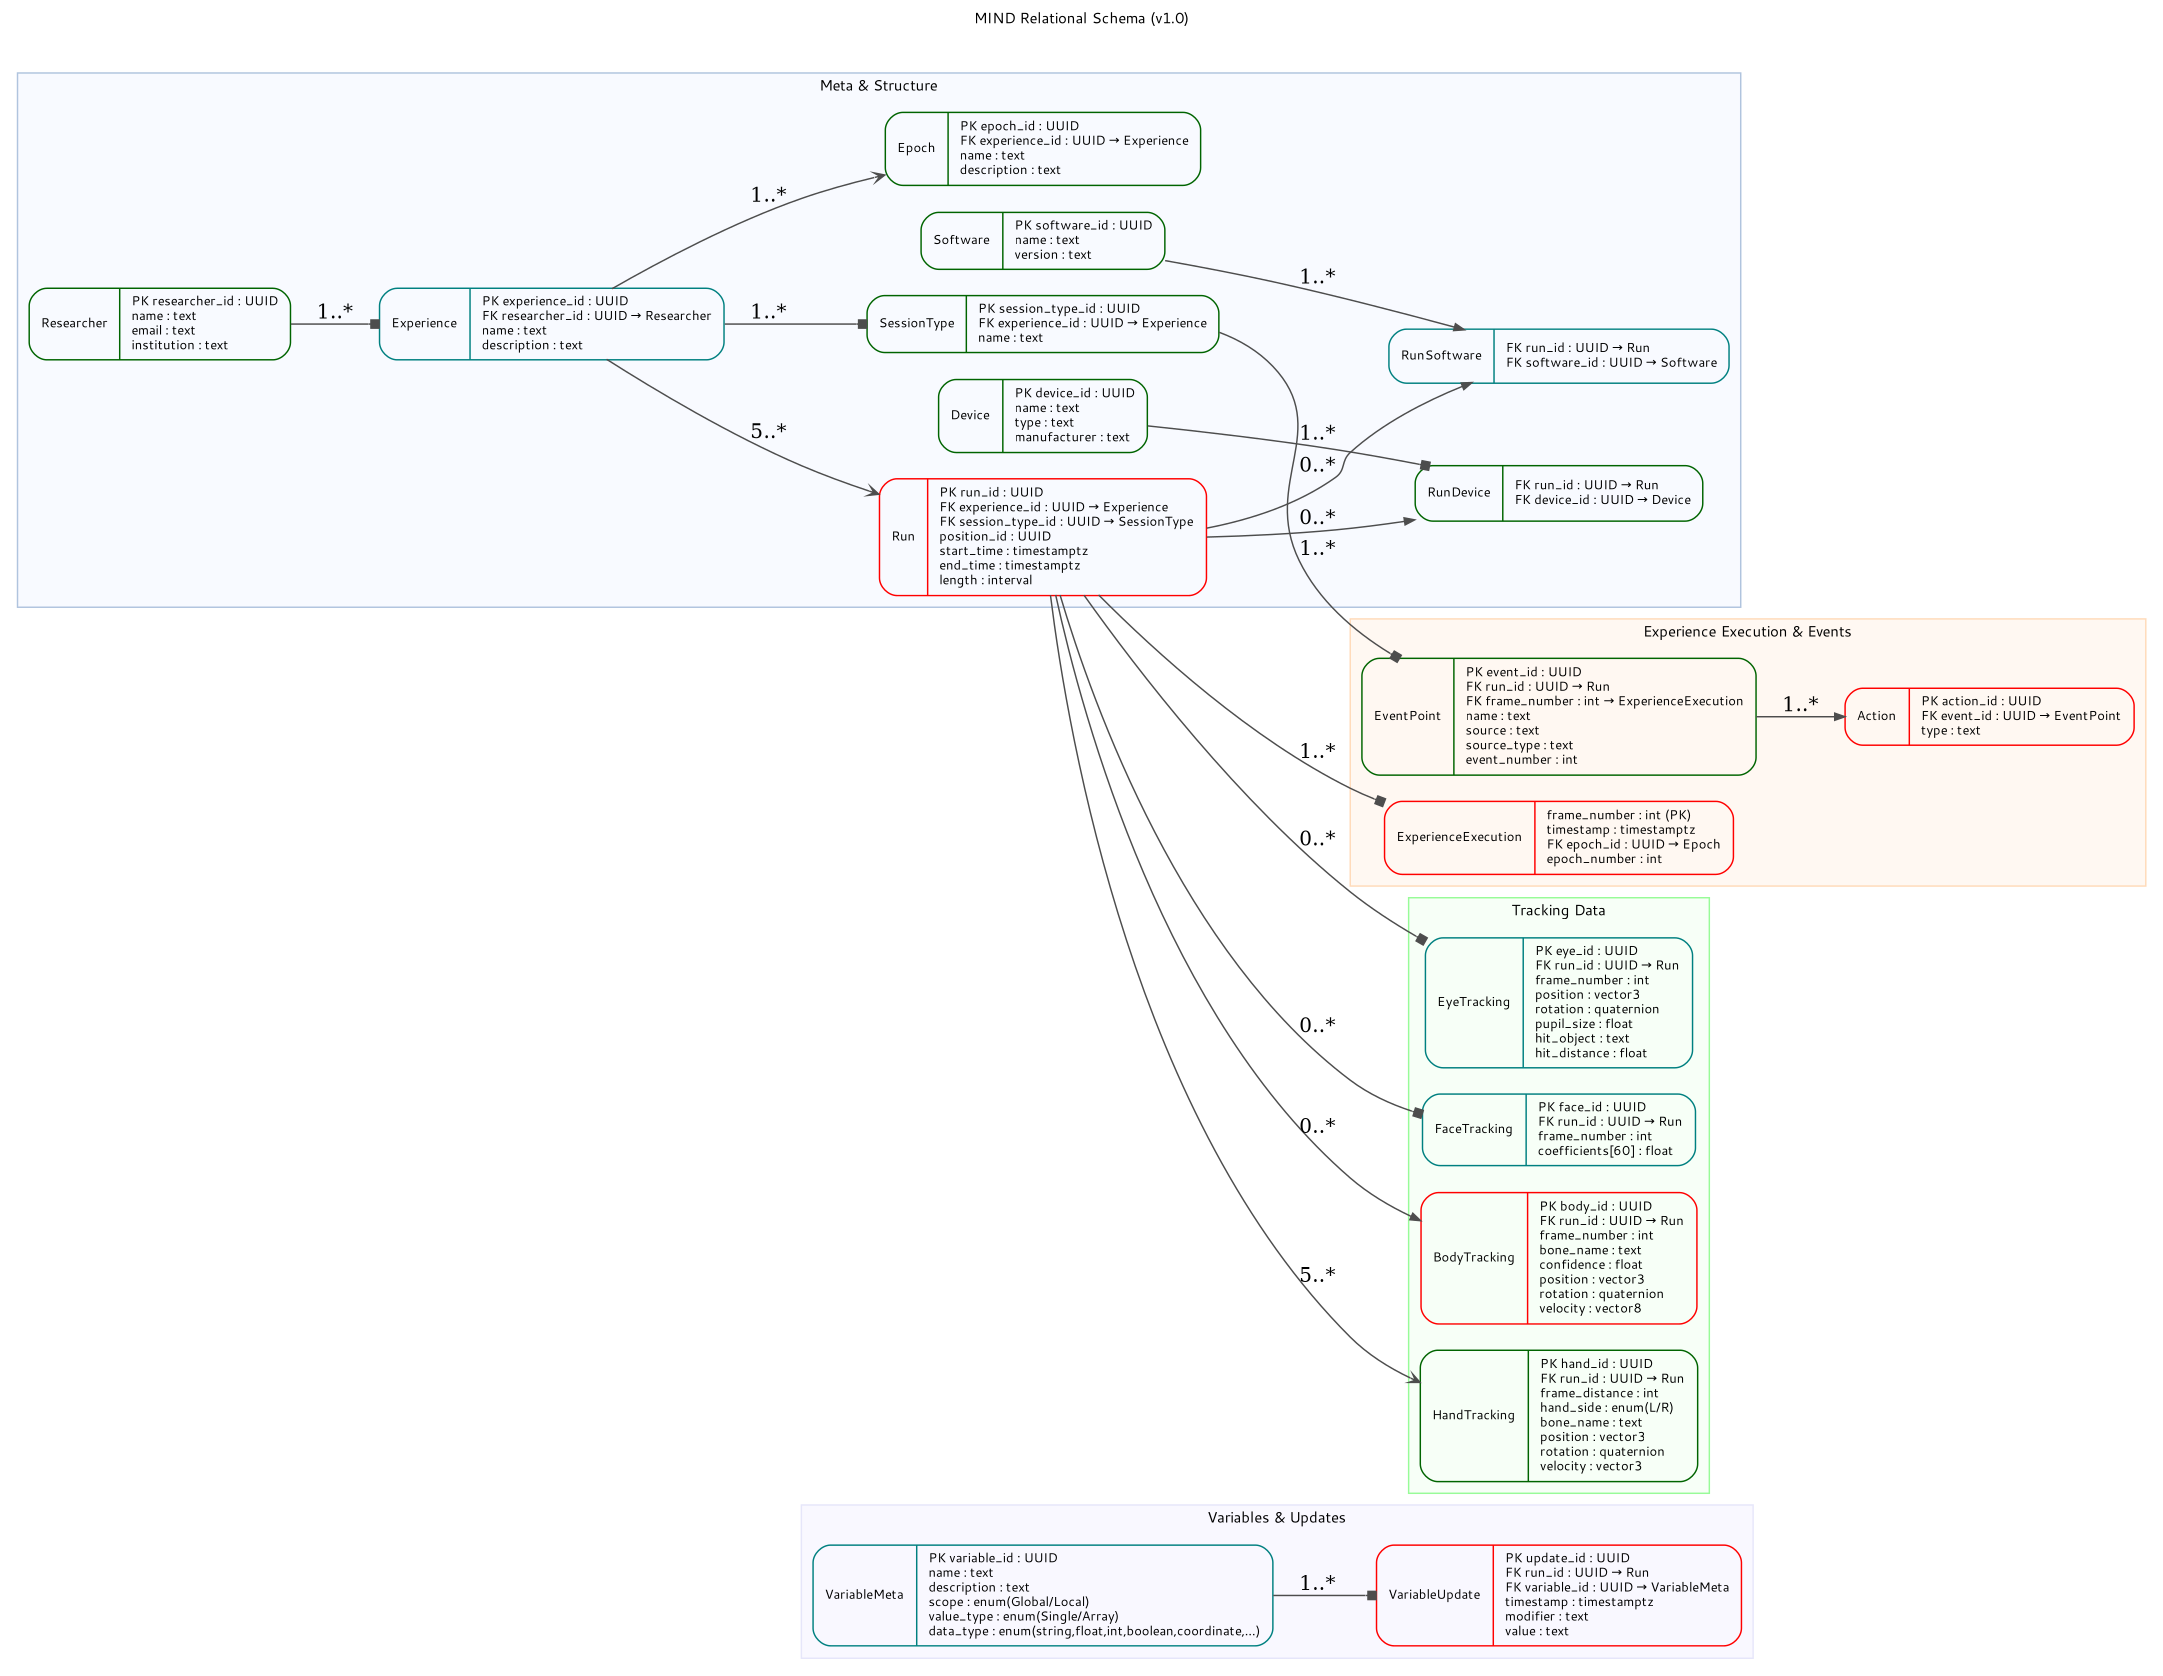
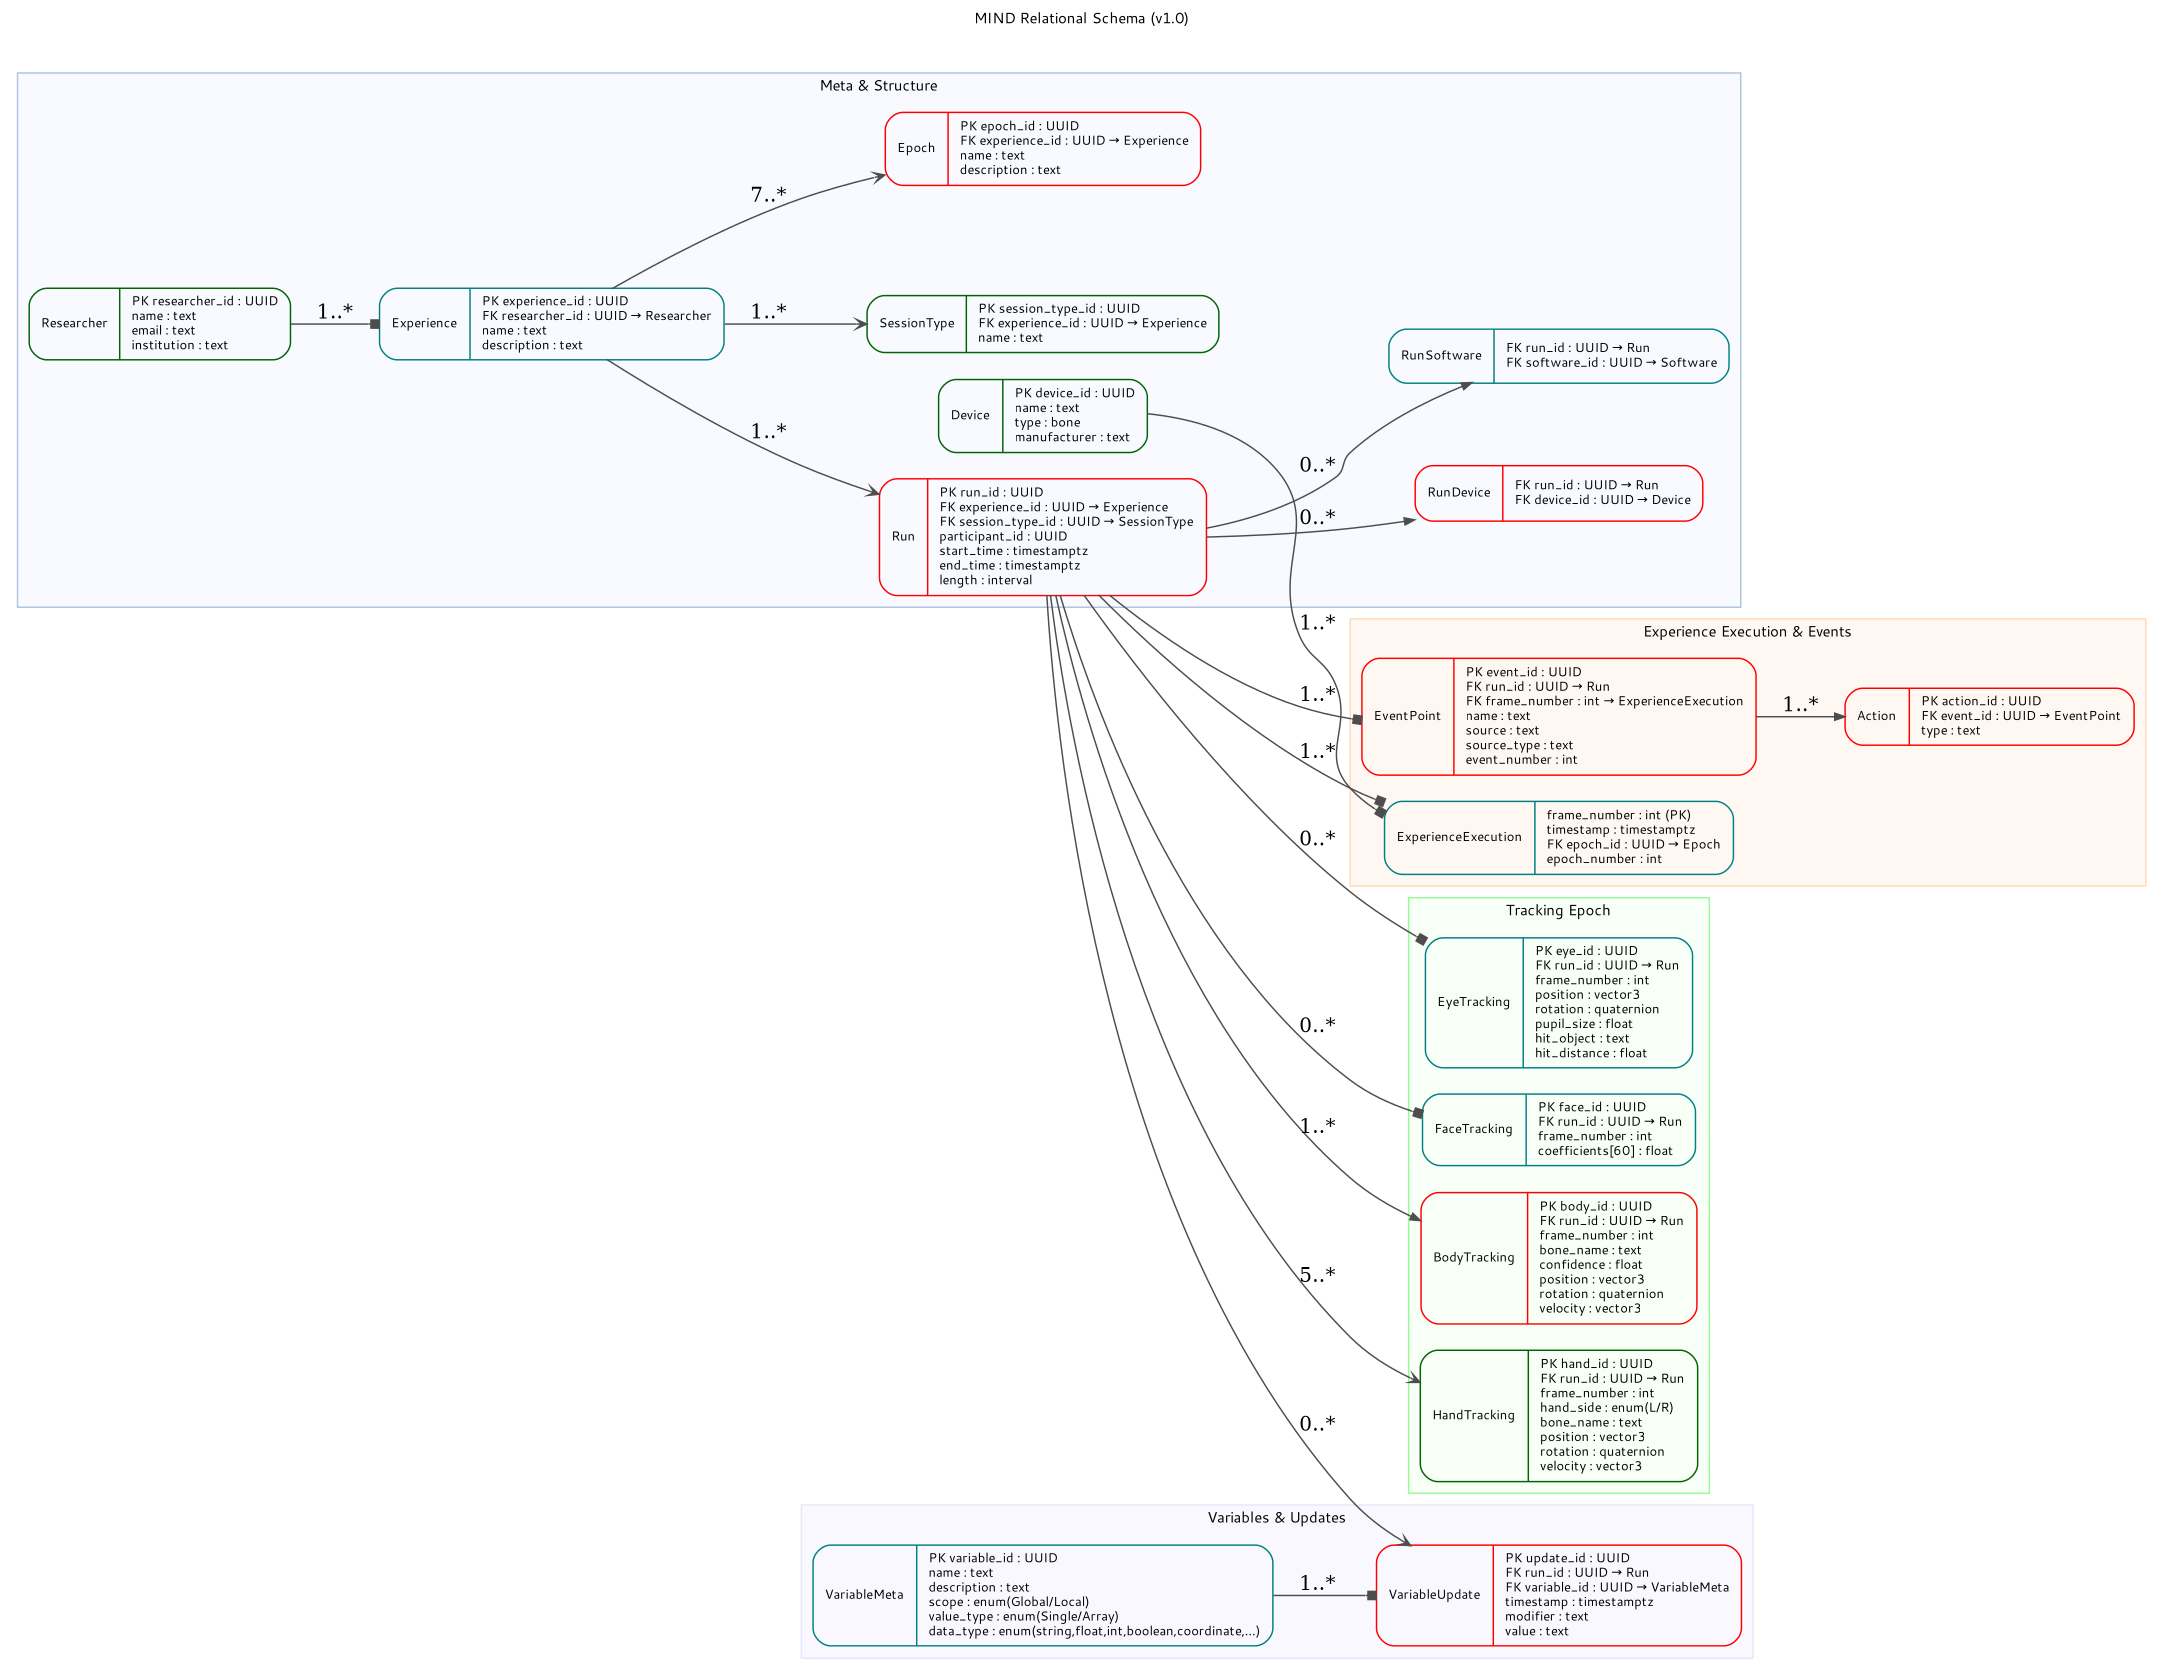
(1043, 149) -> (1043, 149)
(769, 196) -> (769, 196)
(1043, 241) -> none
(791, 324) -> (791, 324)
(1045, 423) -> (1048, 423)
(769, 433) -> (769, 433)
(1284, 442) -> (1291, 580)
(1290, 485) -> (1223, 672)
(1559, 493) -> (1559, 493)
(996, 536) -> (1004, 536)
(1559, 717) -> (1559, 717)
(1559, 838) -> (1559, 838)
(1559, 912) -> (1559, 912)
none -> (1139, 1103)
(1317, 1128) -> (1317, 1128)
(1591, 1309) -> (1591, 1309)
(1600, 1393) -> (1598, 1393)
